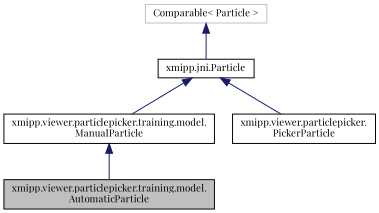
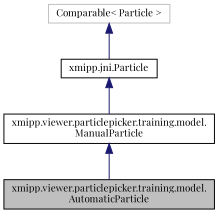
(304, 129) -> none
